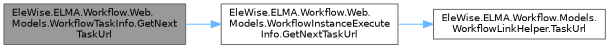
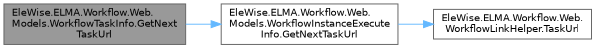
(519, 24) -> (513, 24)
